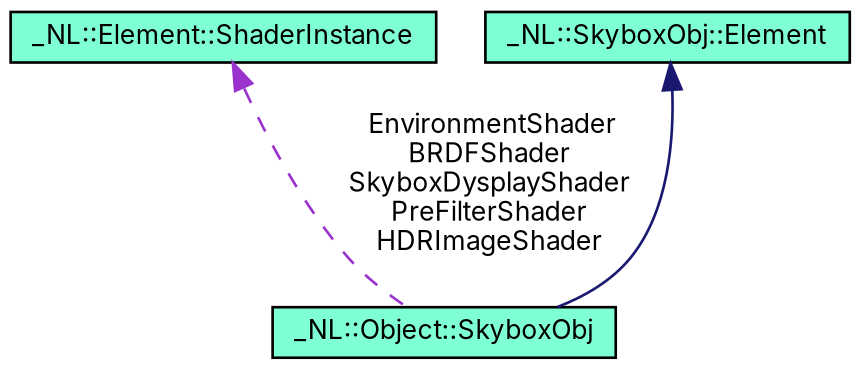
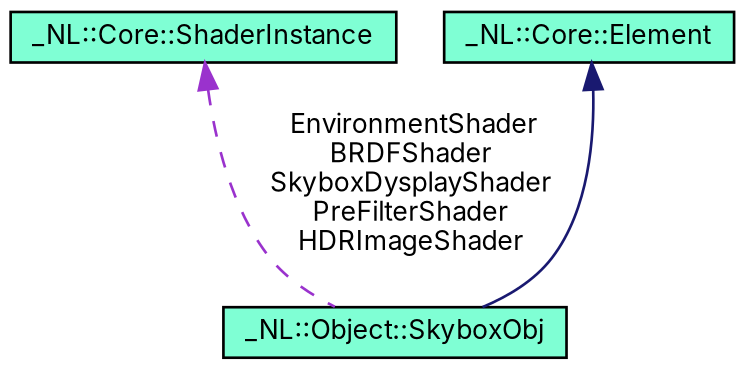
(223, 37) -> (203, 37)
(668, 37) -> (589, 37)
